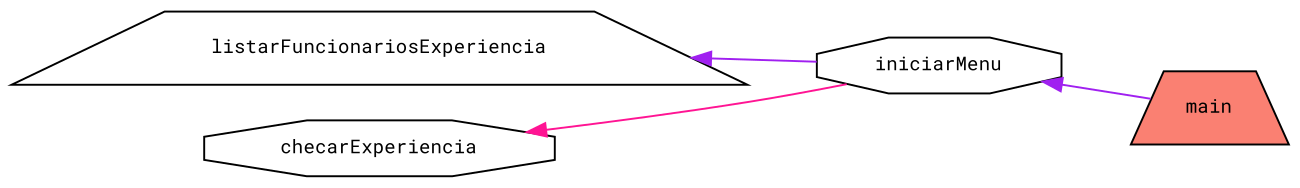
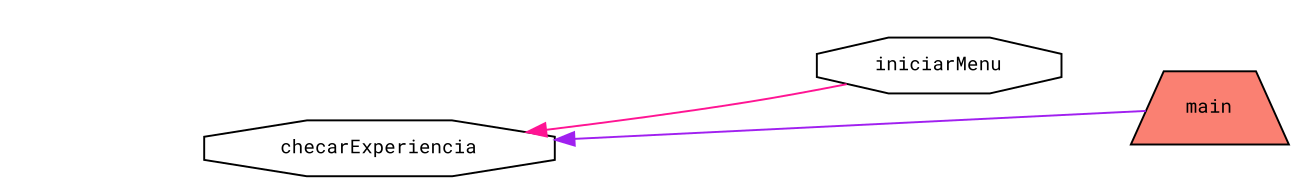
(379, 48) -> none
(1106, 92) -> (860, 125)
